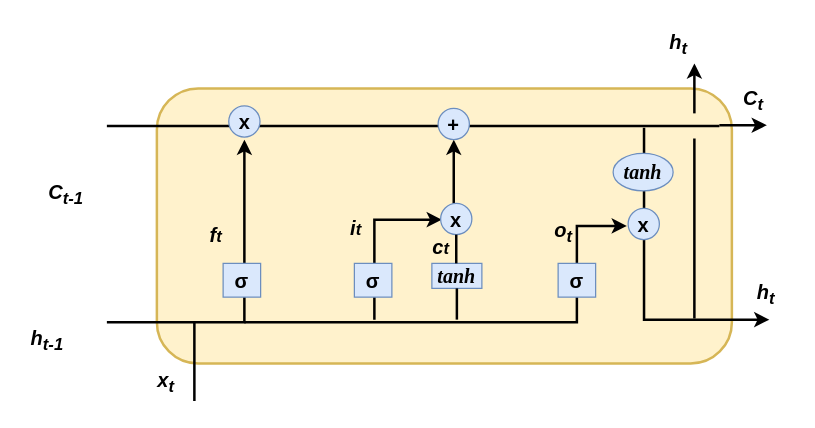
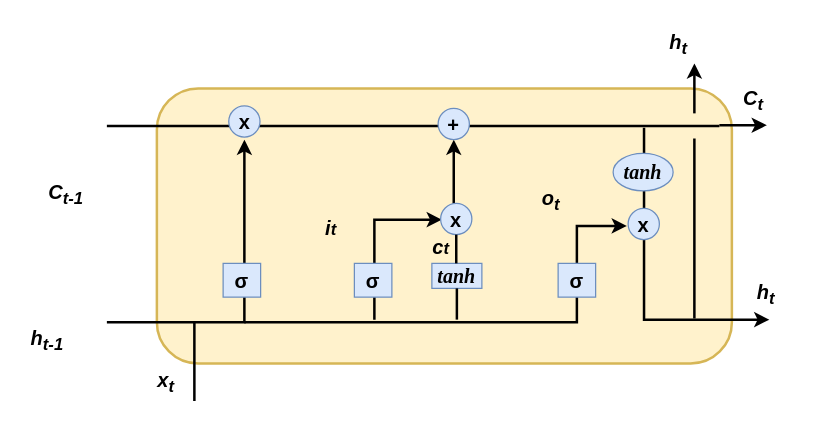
(356, 226) -> (331, 226)
(216, 232) -> none
(564, 232) -> (551, 201)
